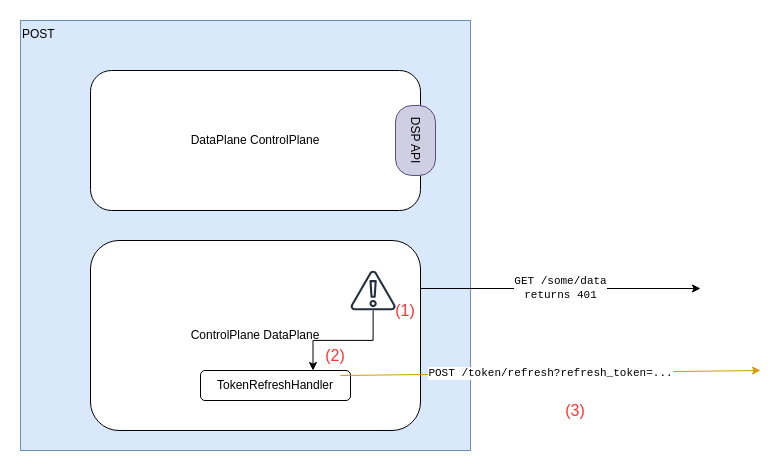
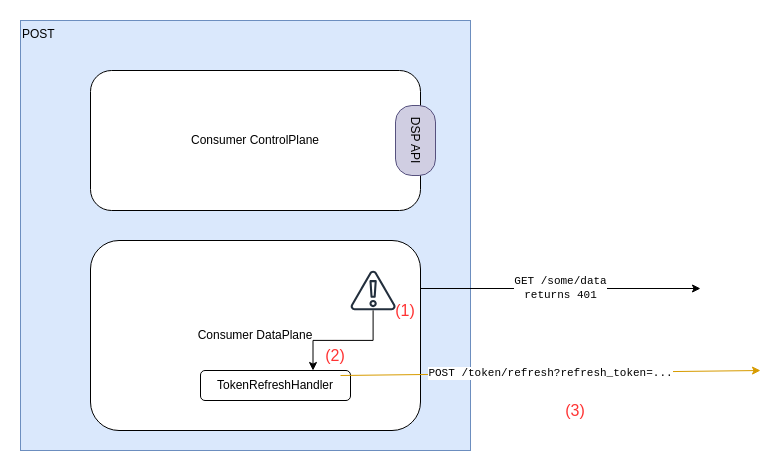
(256, 141) -> (256, 141)
(256, 336) -> (256, 336)
